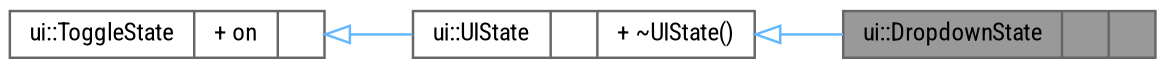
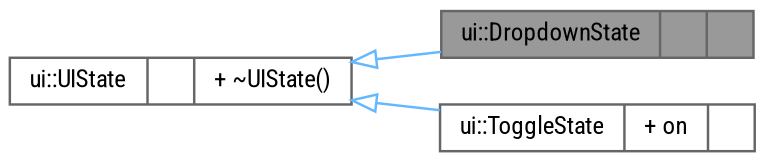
(381, 34) -> (408, 107)
